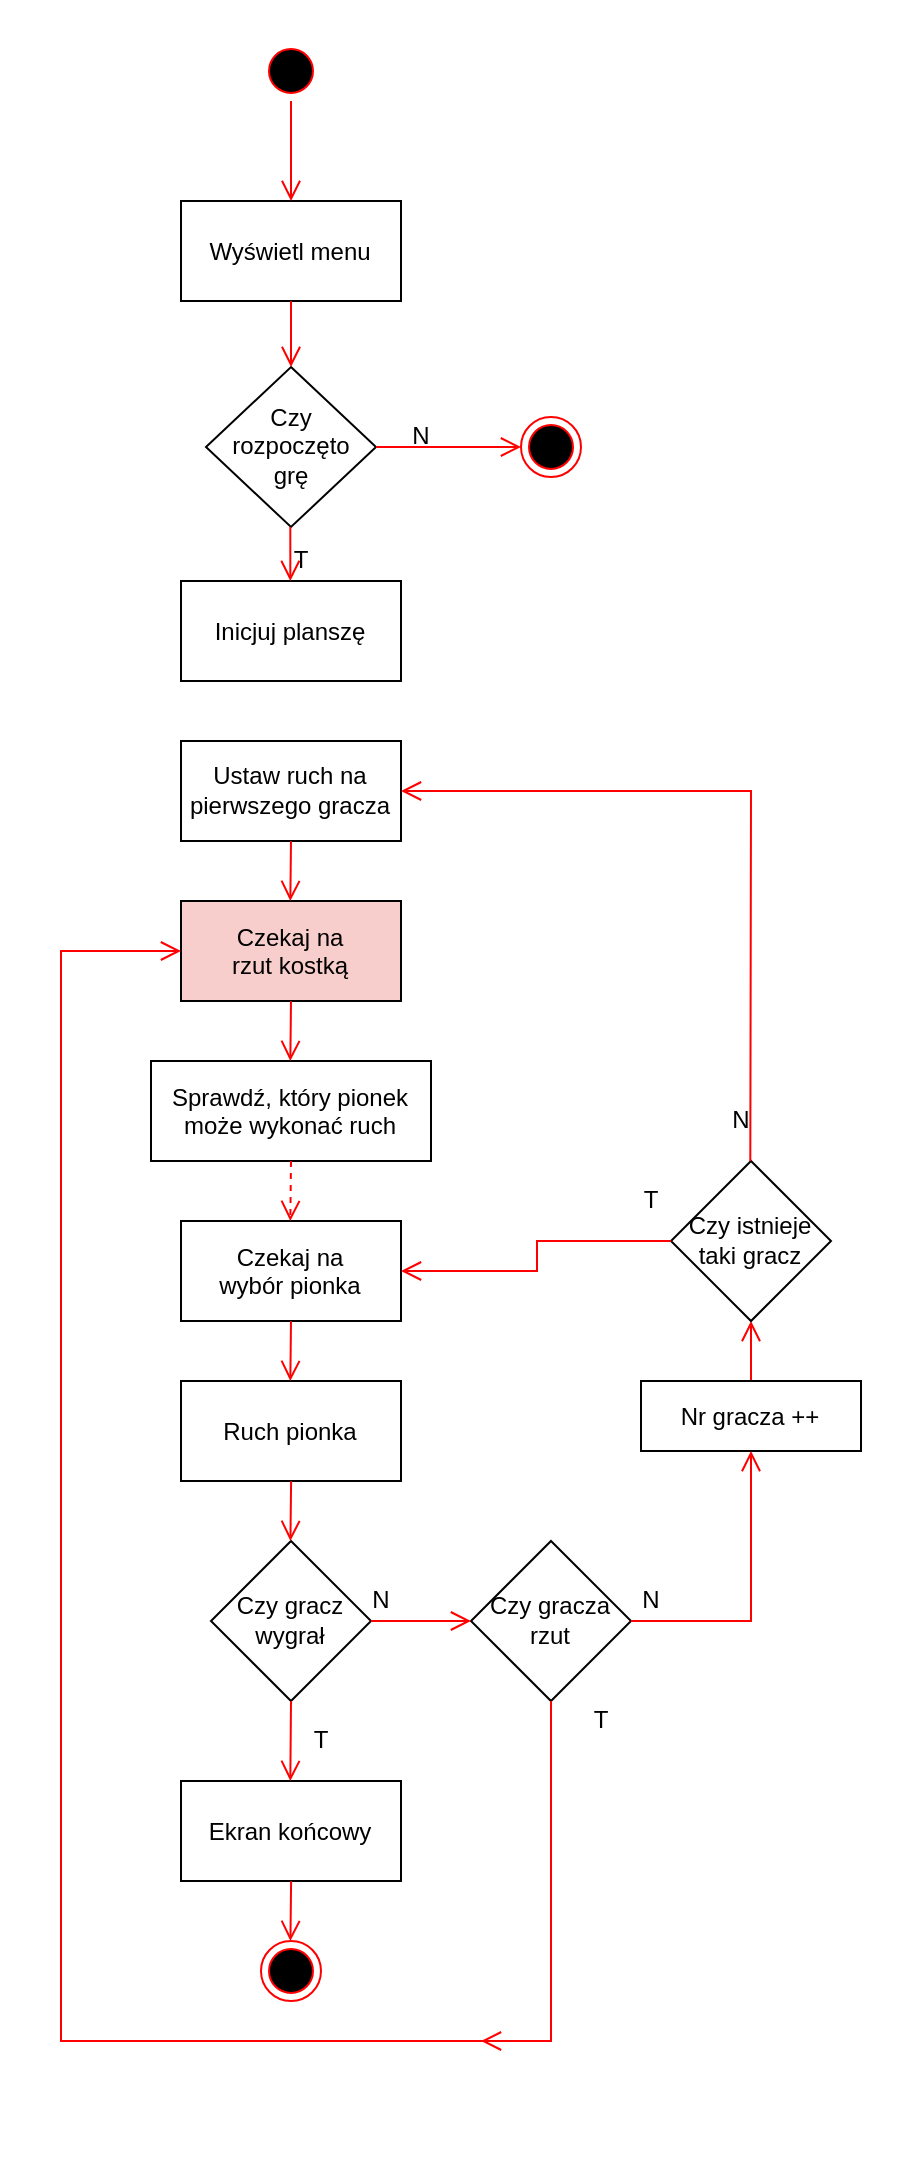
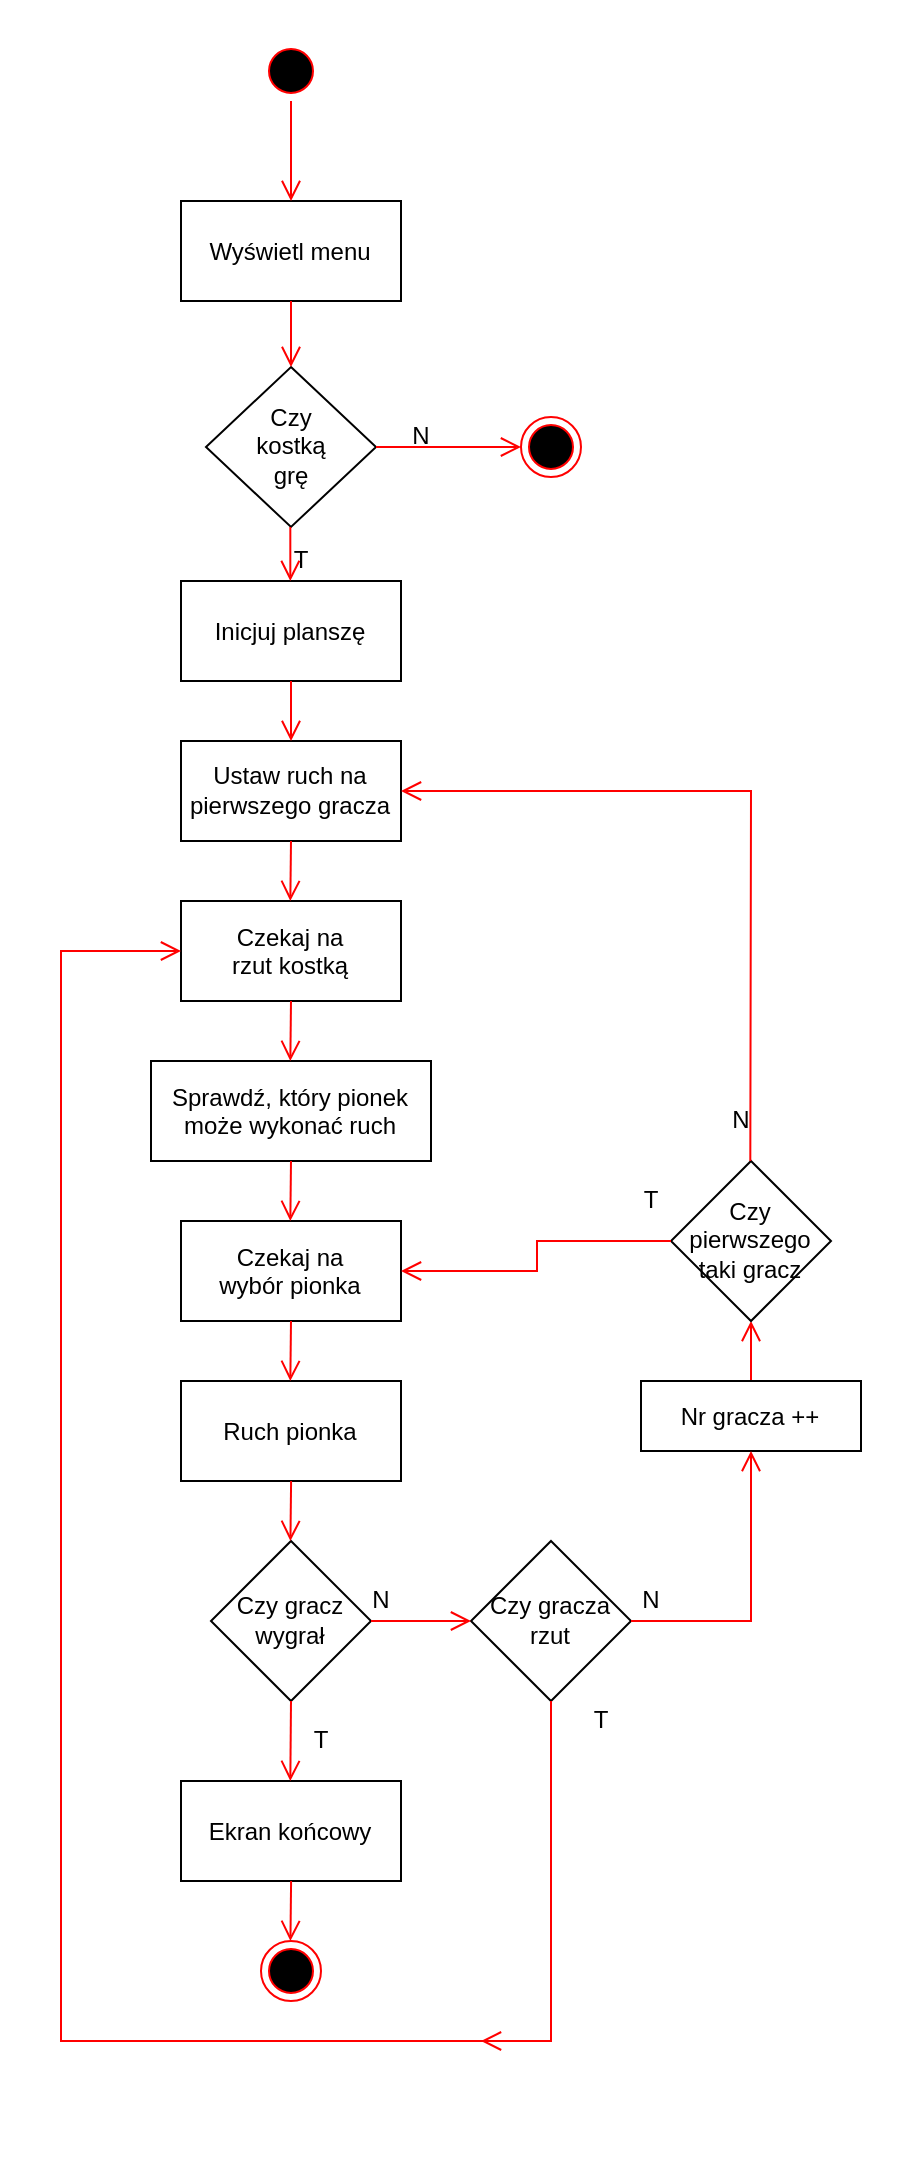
(292, 447) -> (292, 447)
none -> (291, 708)
(291, 951) -> (291, 951)
(291, 1190) -> (291, 1190)
(751, 1241) -> (751, 1241)
